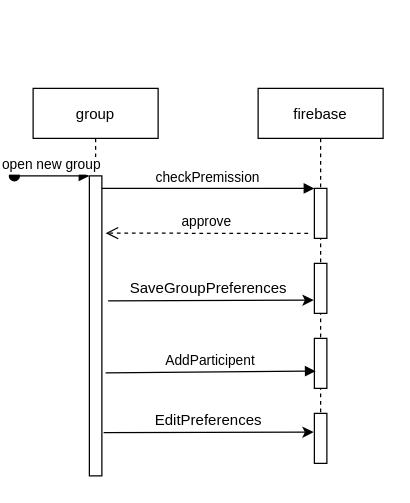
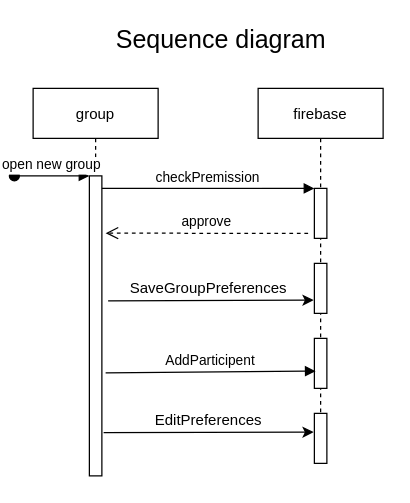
none -> (221, 38)
